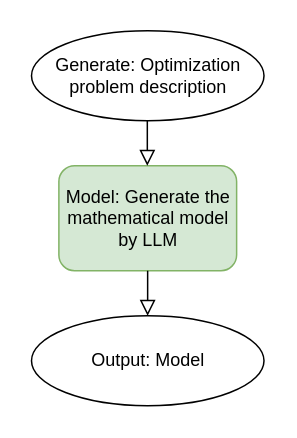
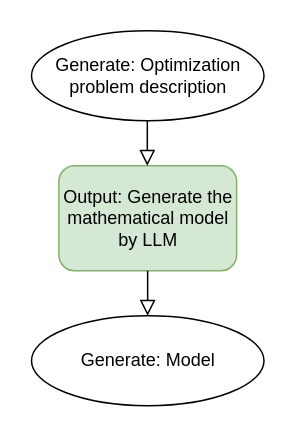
(149, 218) -> (149, 218)
(149, 361) -> (149, 361)
